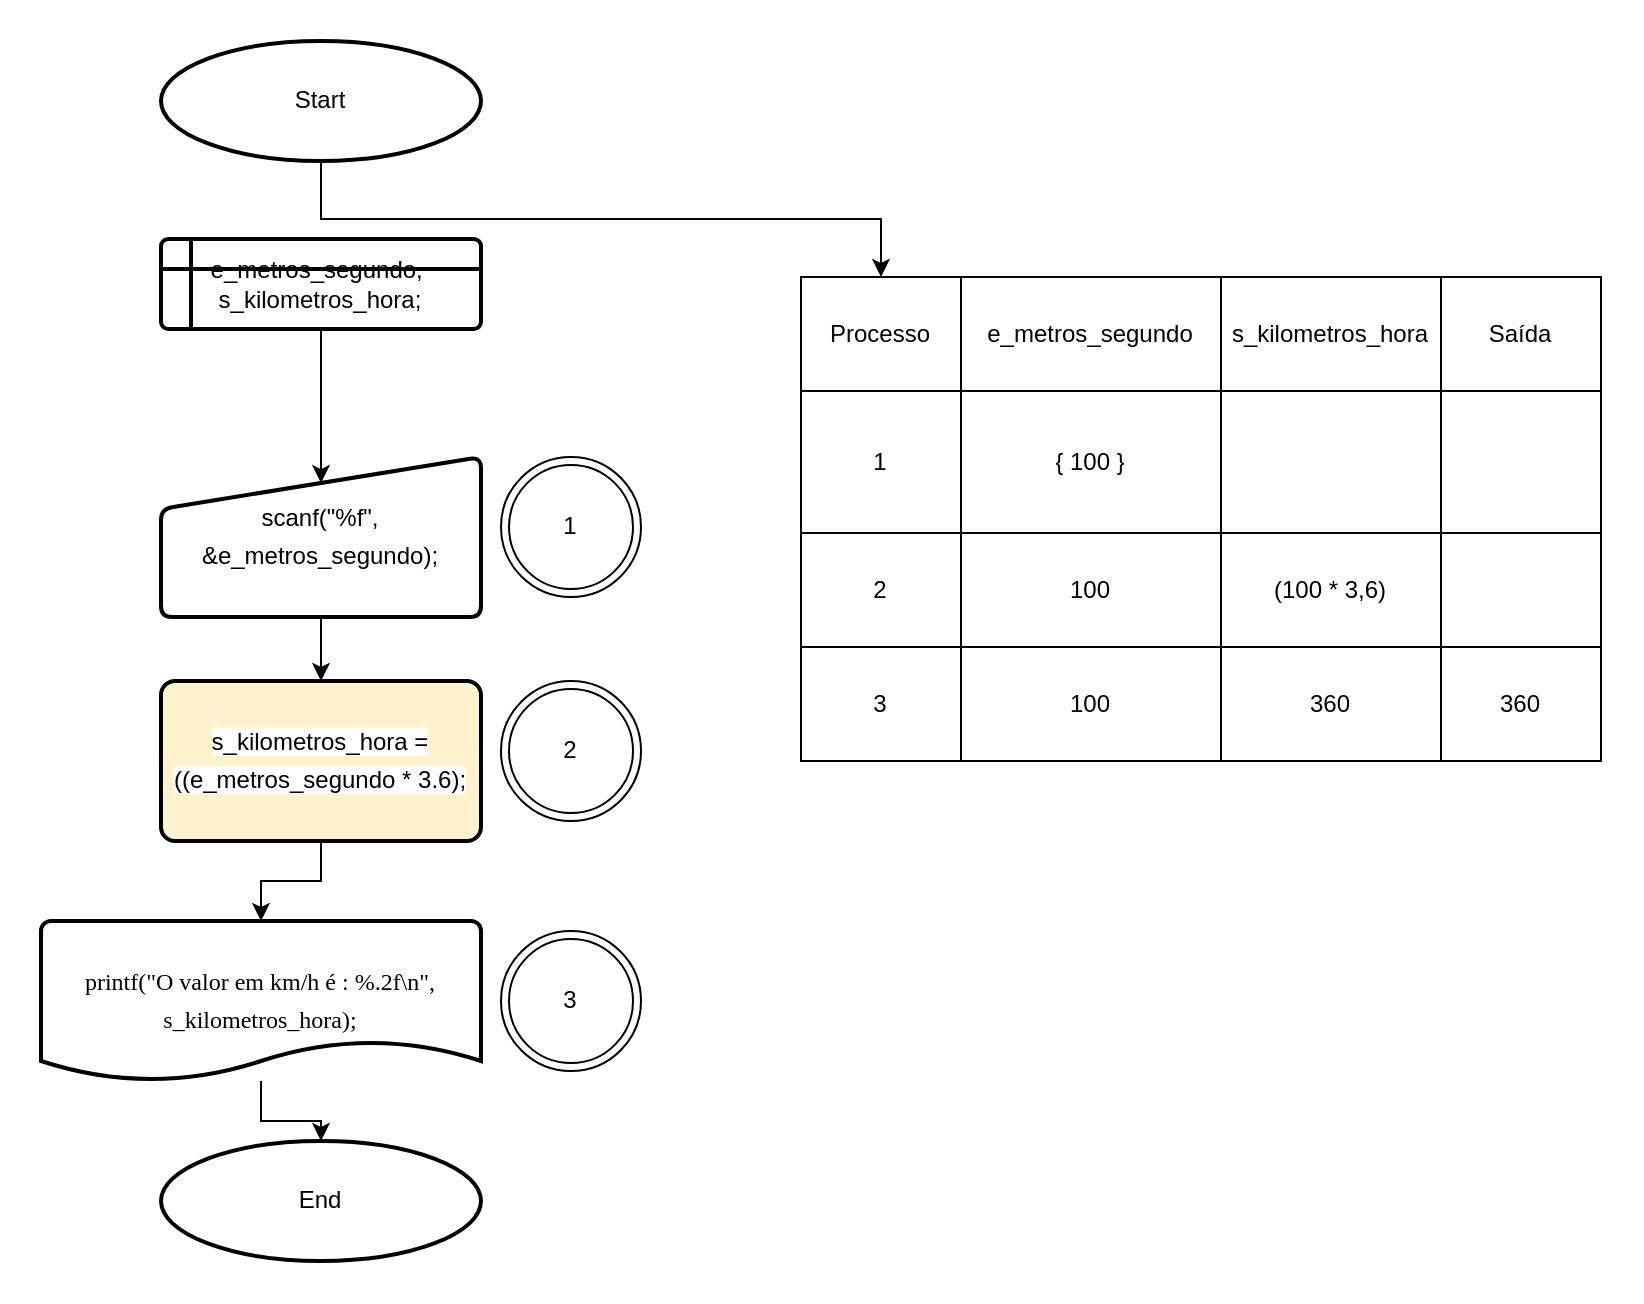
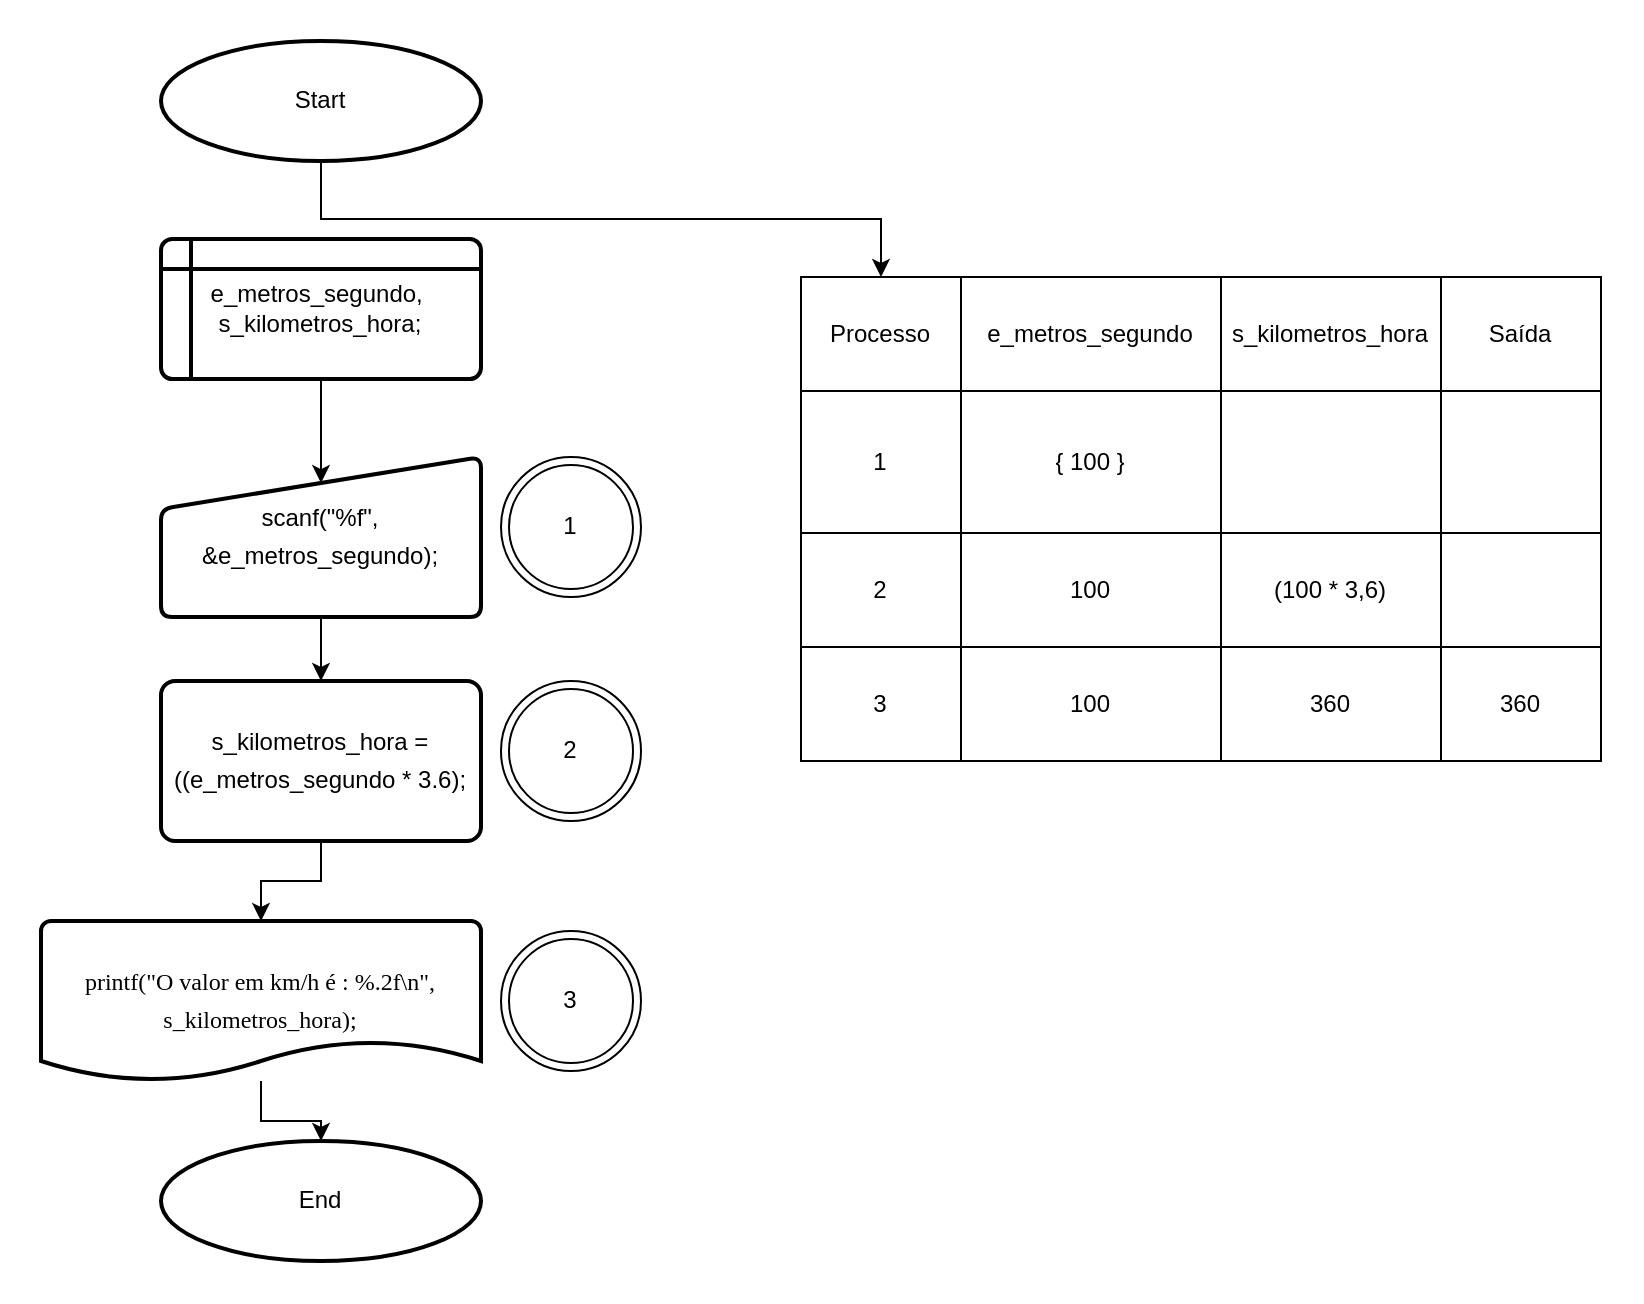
(321, 284) -> (321, 309)
(321, 761) -> (321, 761)
